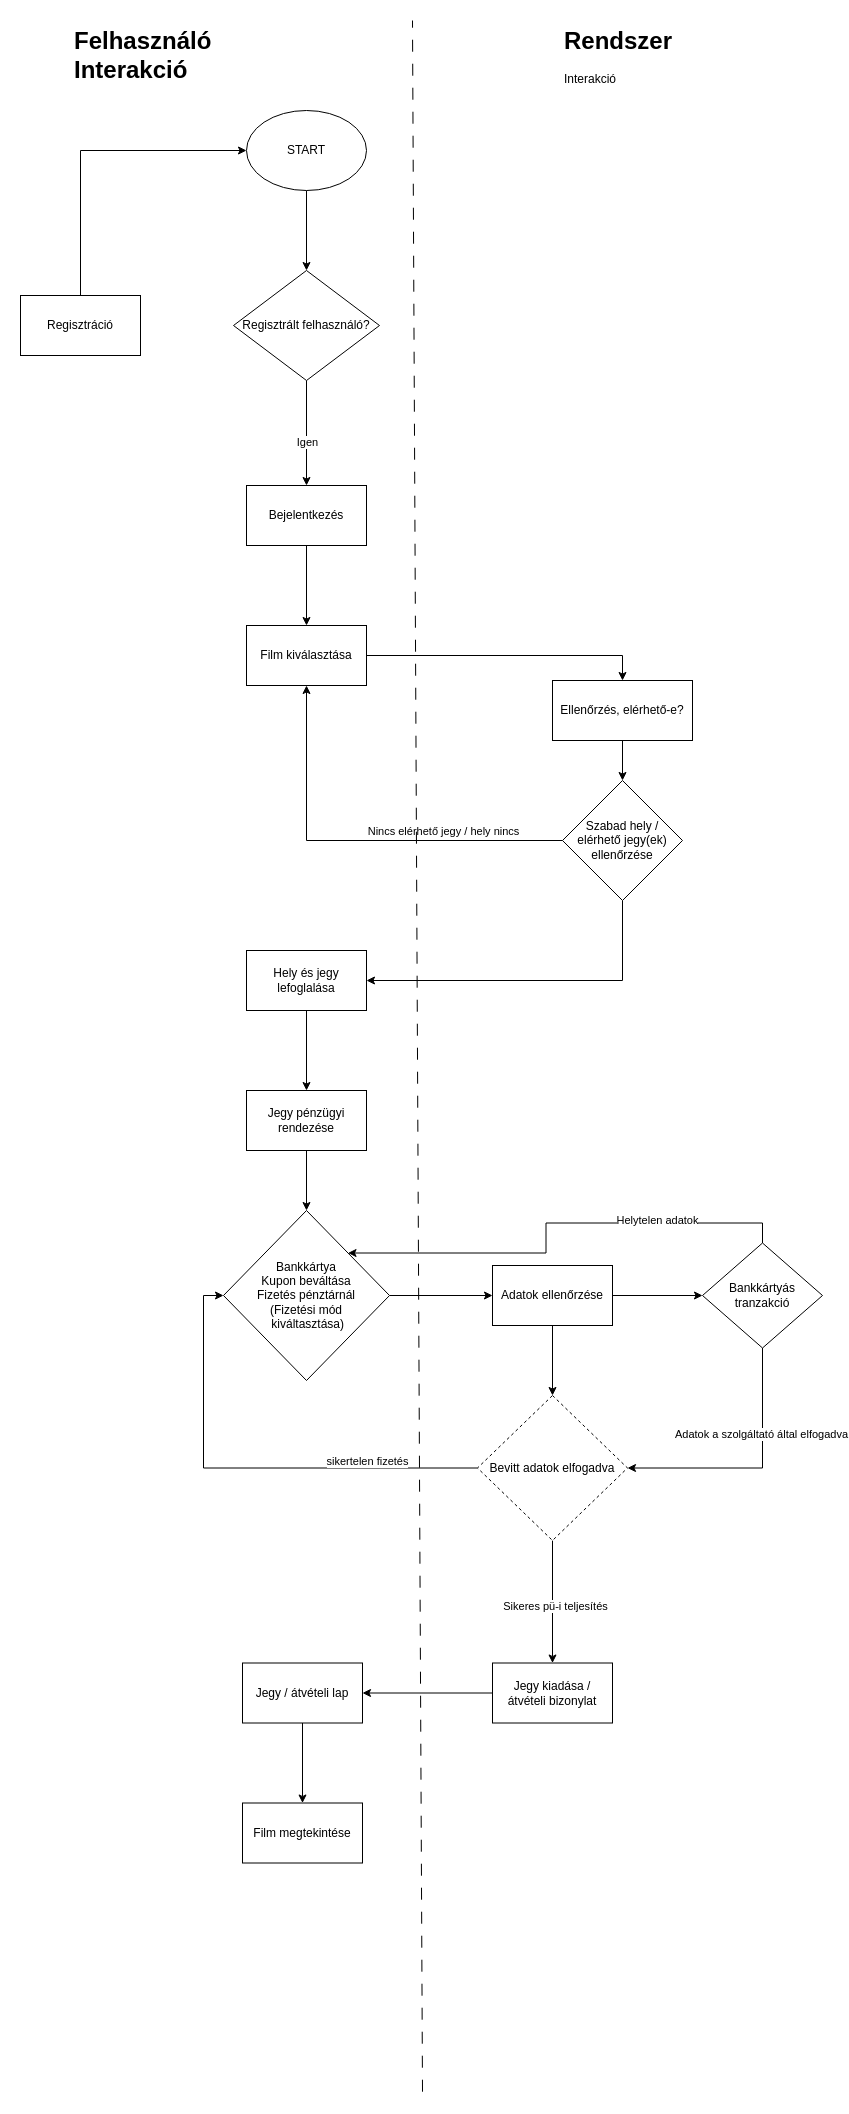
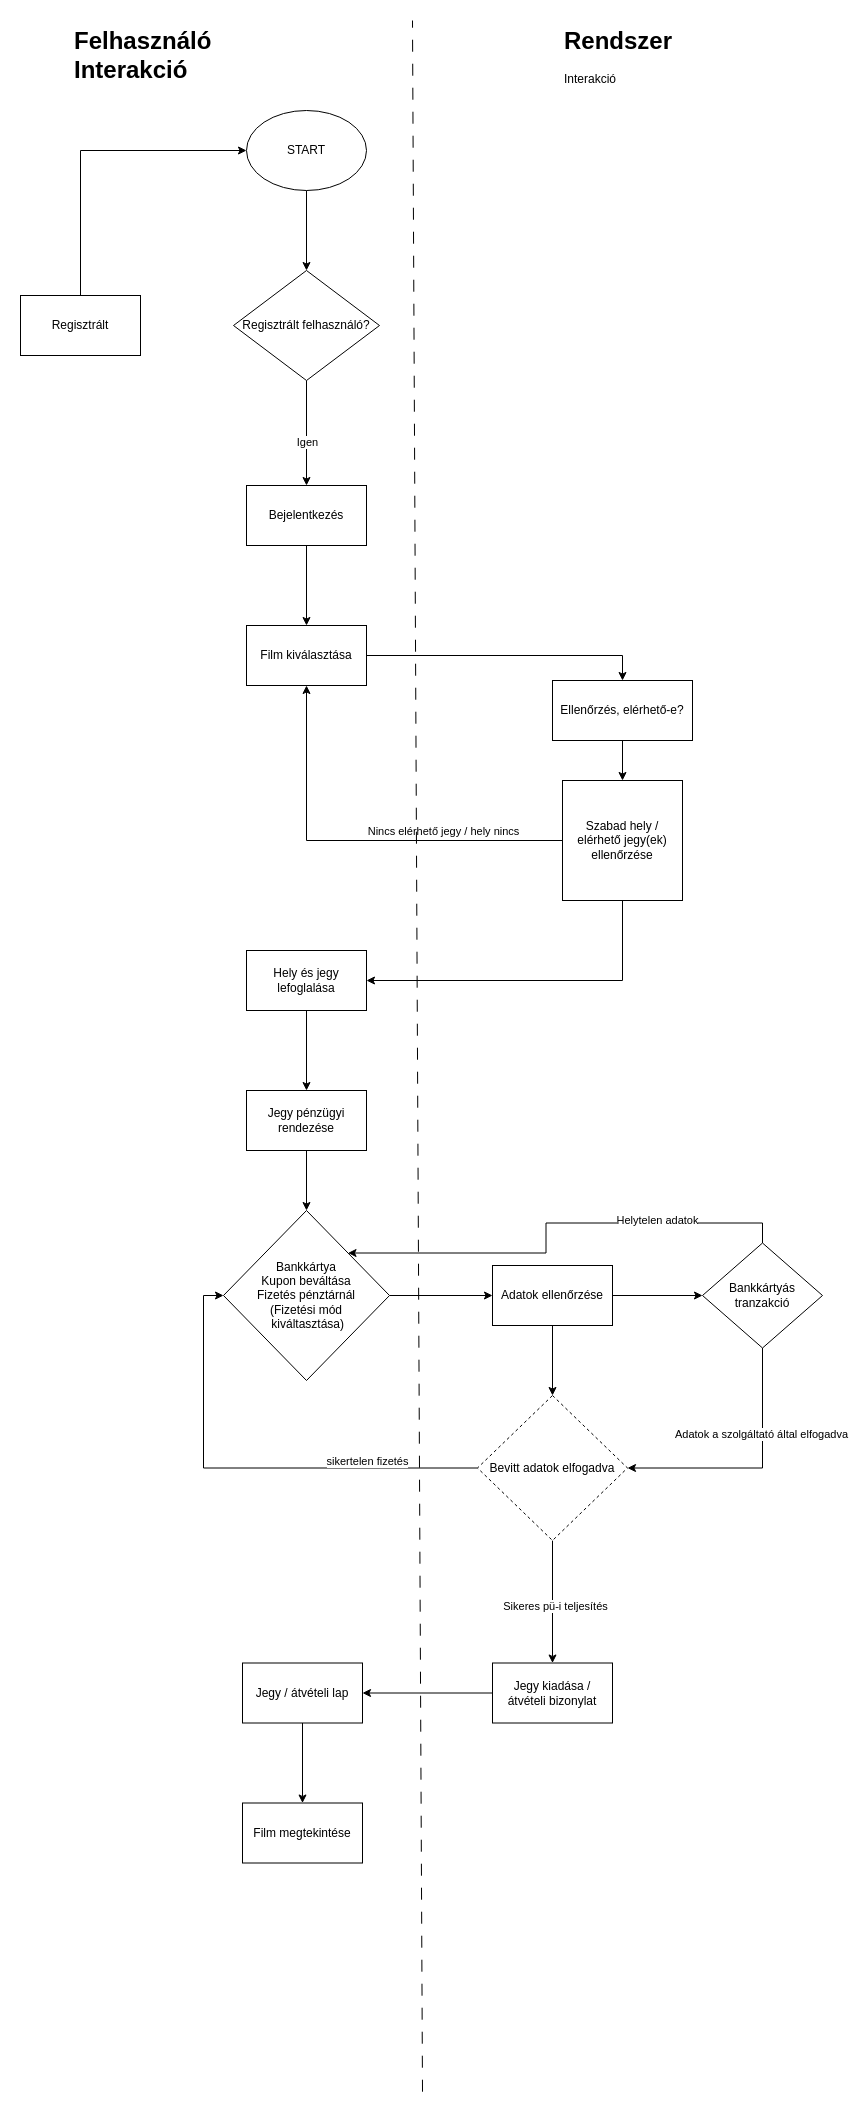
(81, 326) -> (81, 326)
(623, 841) -> (623, 841)
